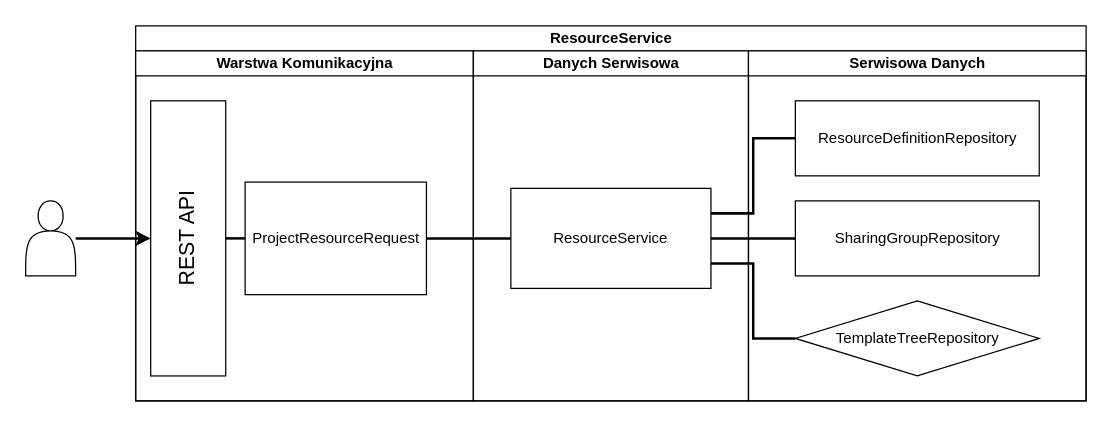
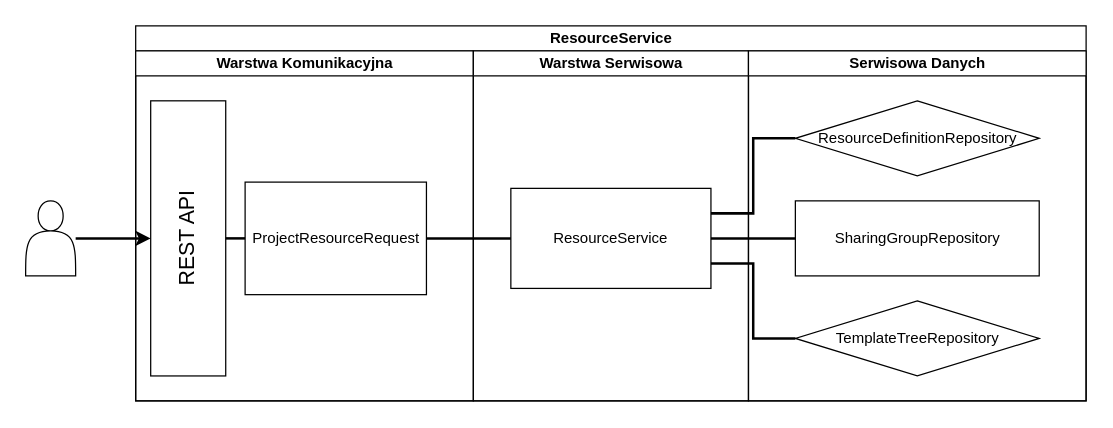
(611, 63) -> (611, 63)
(917, 138) -> (917, 138)
